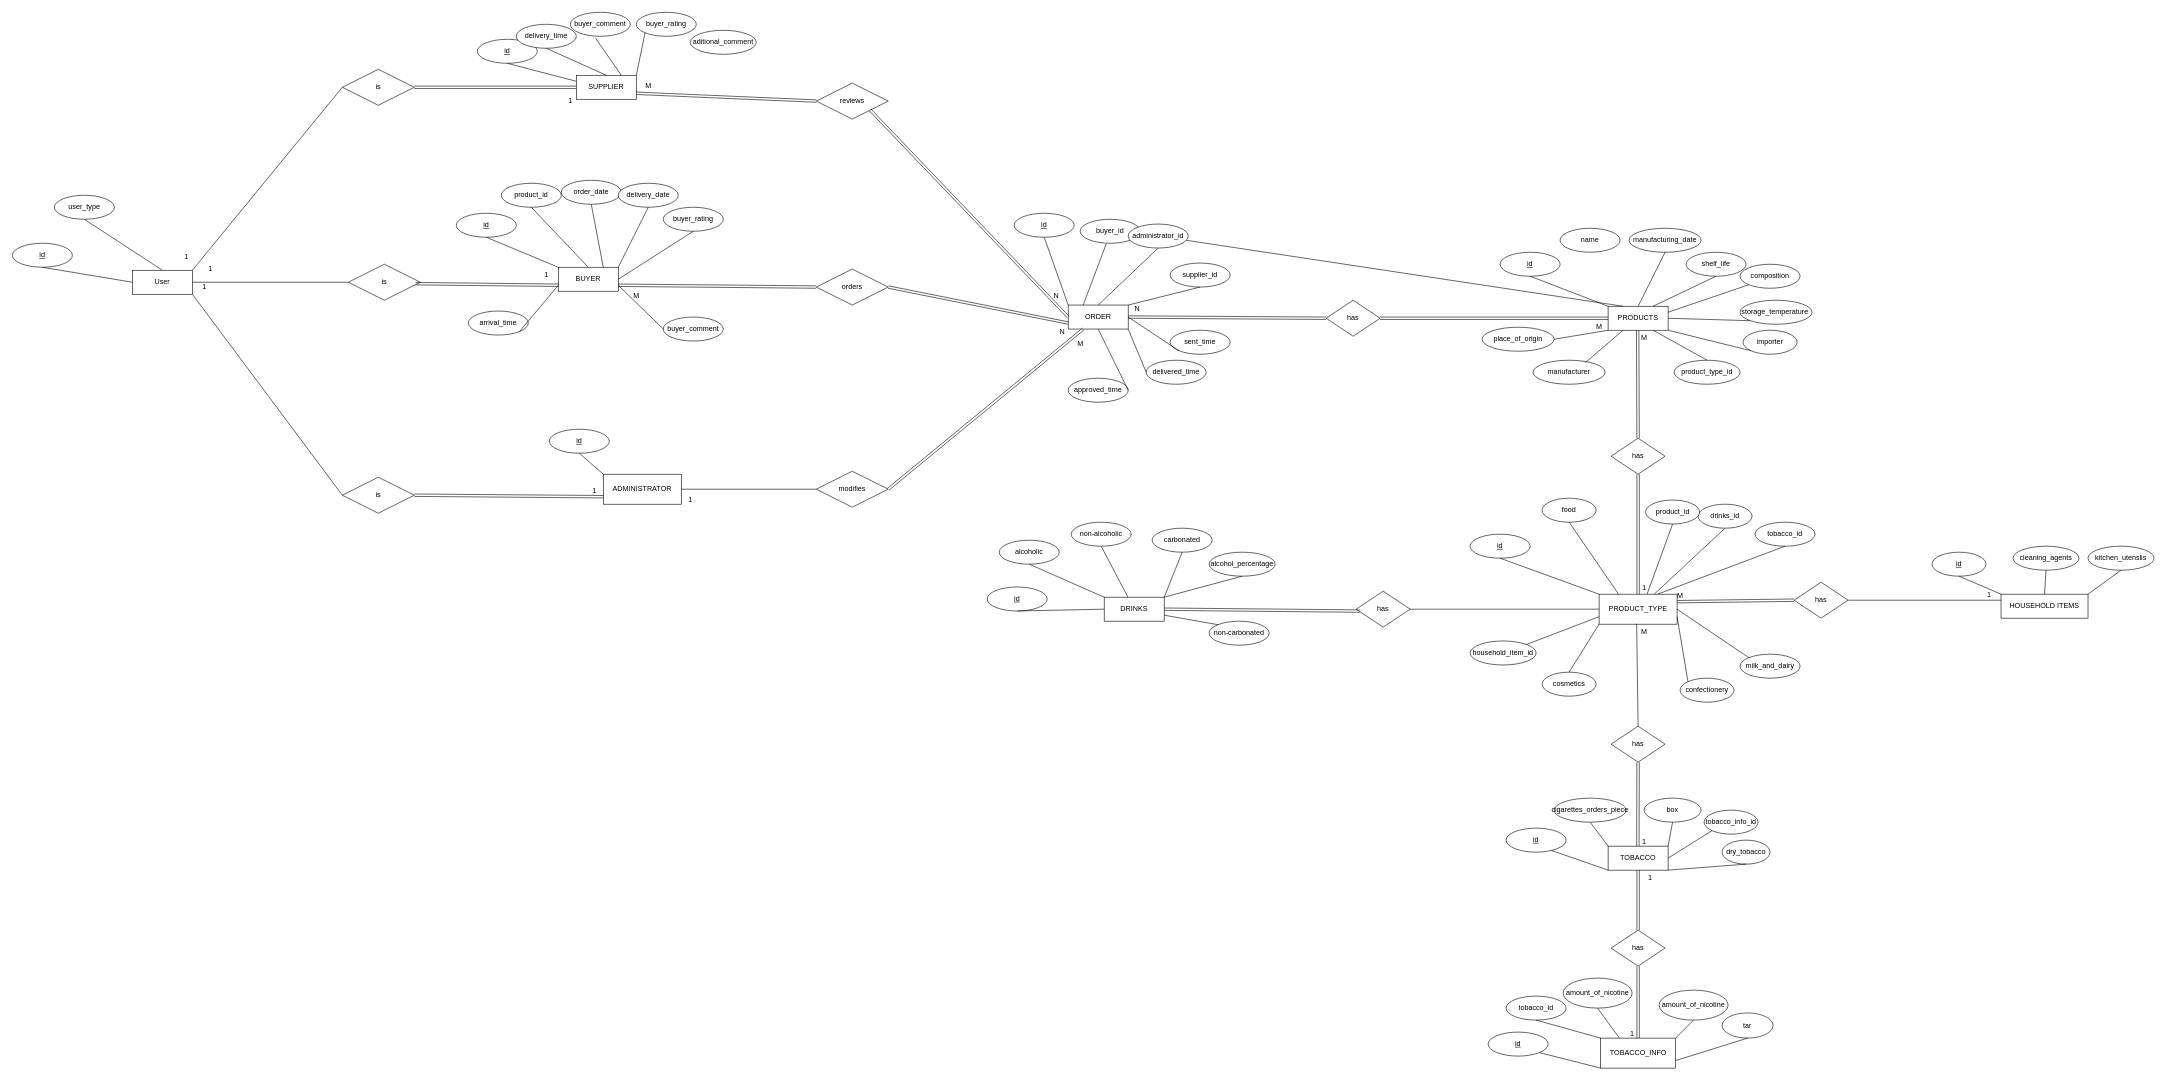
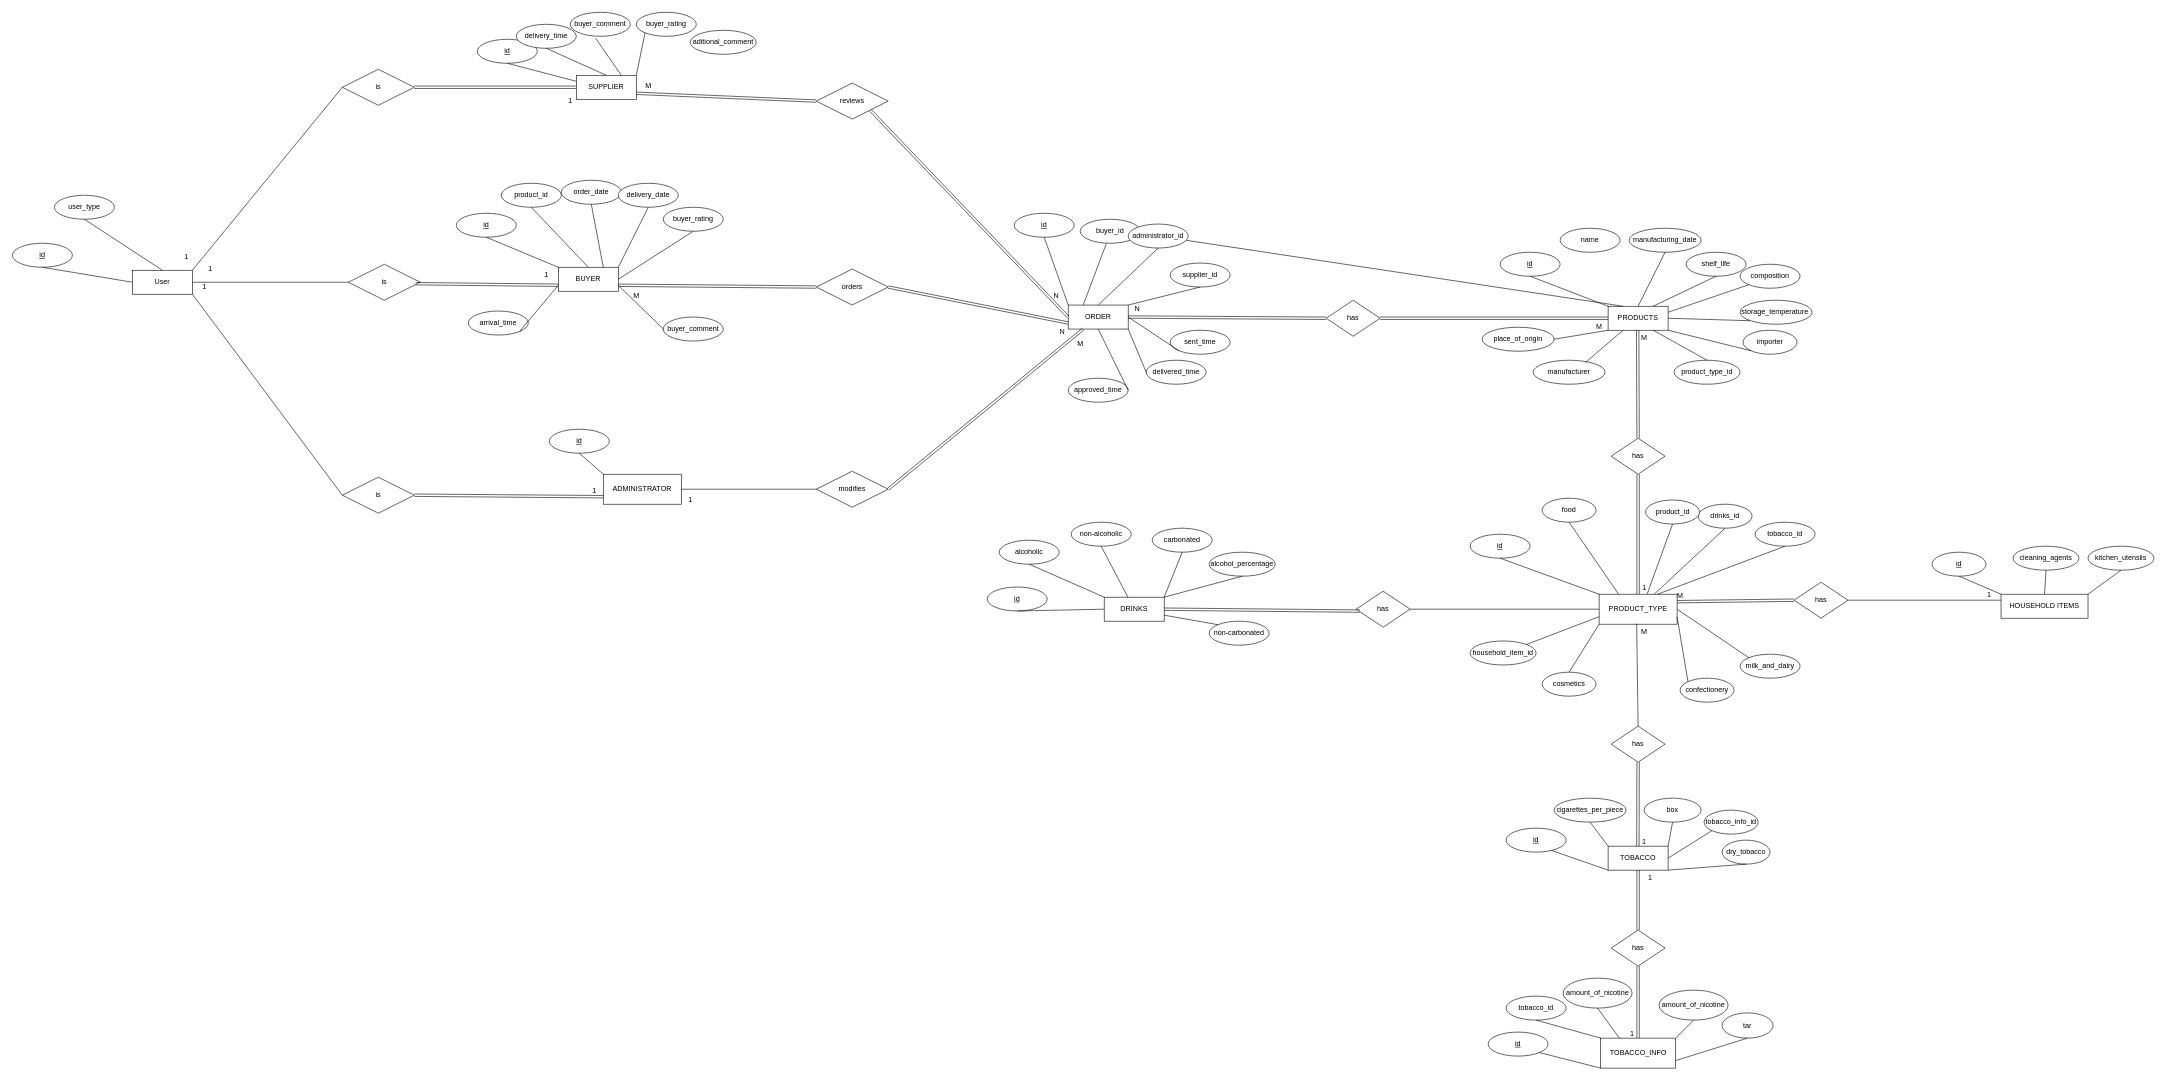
(1590, 810) -> (1590, 810)
